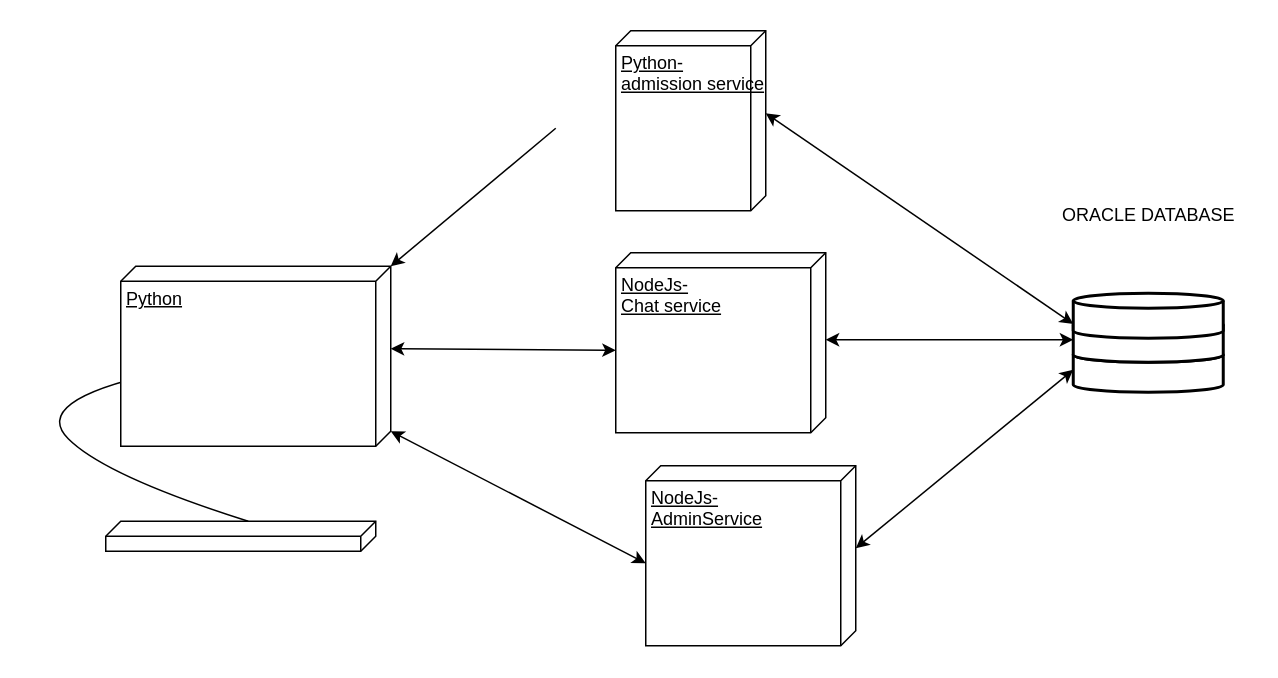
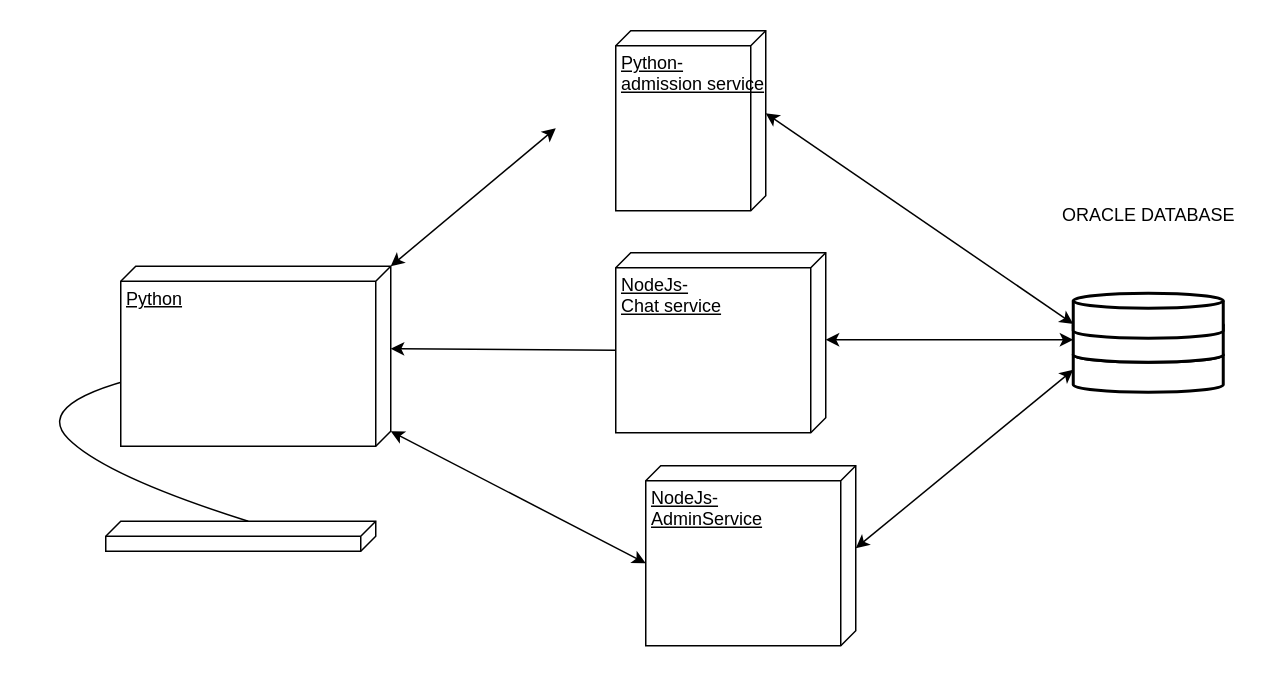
(550, 133) -> (547, 136)
(604, 350) -> (608, 350)
